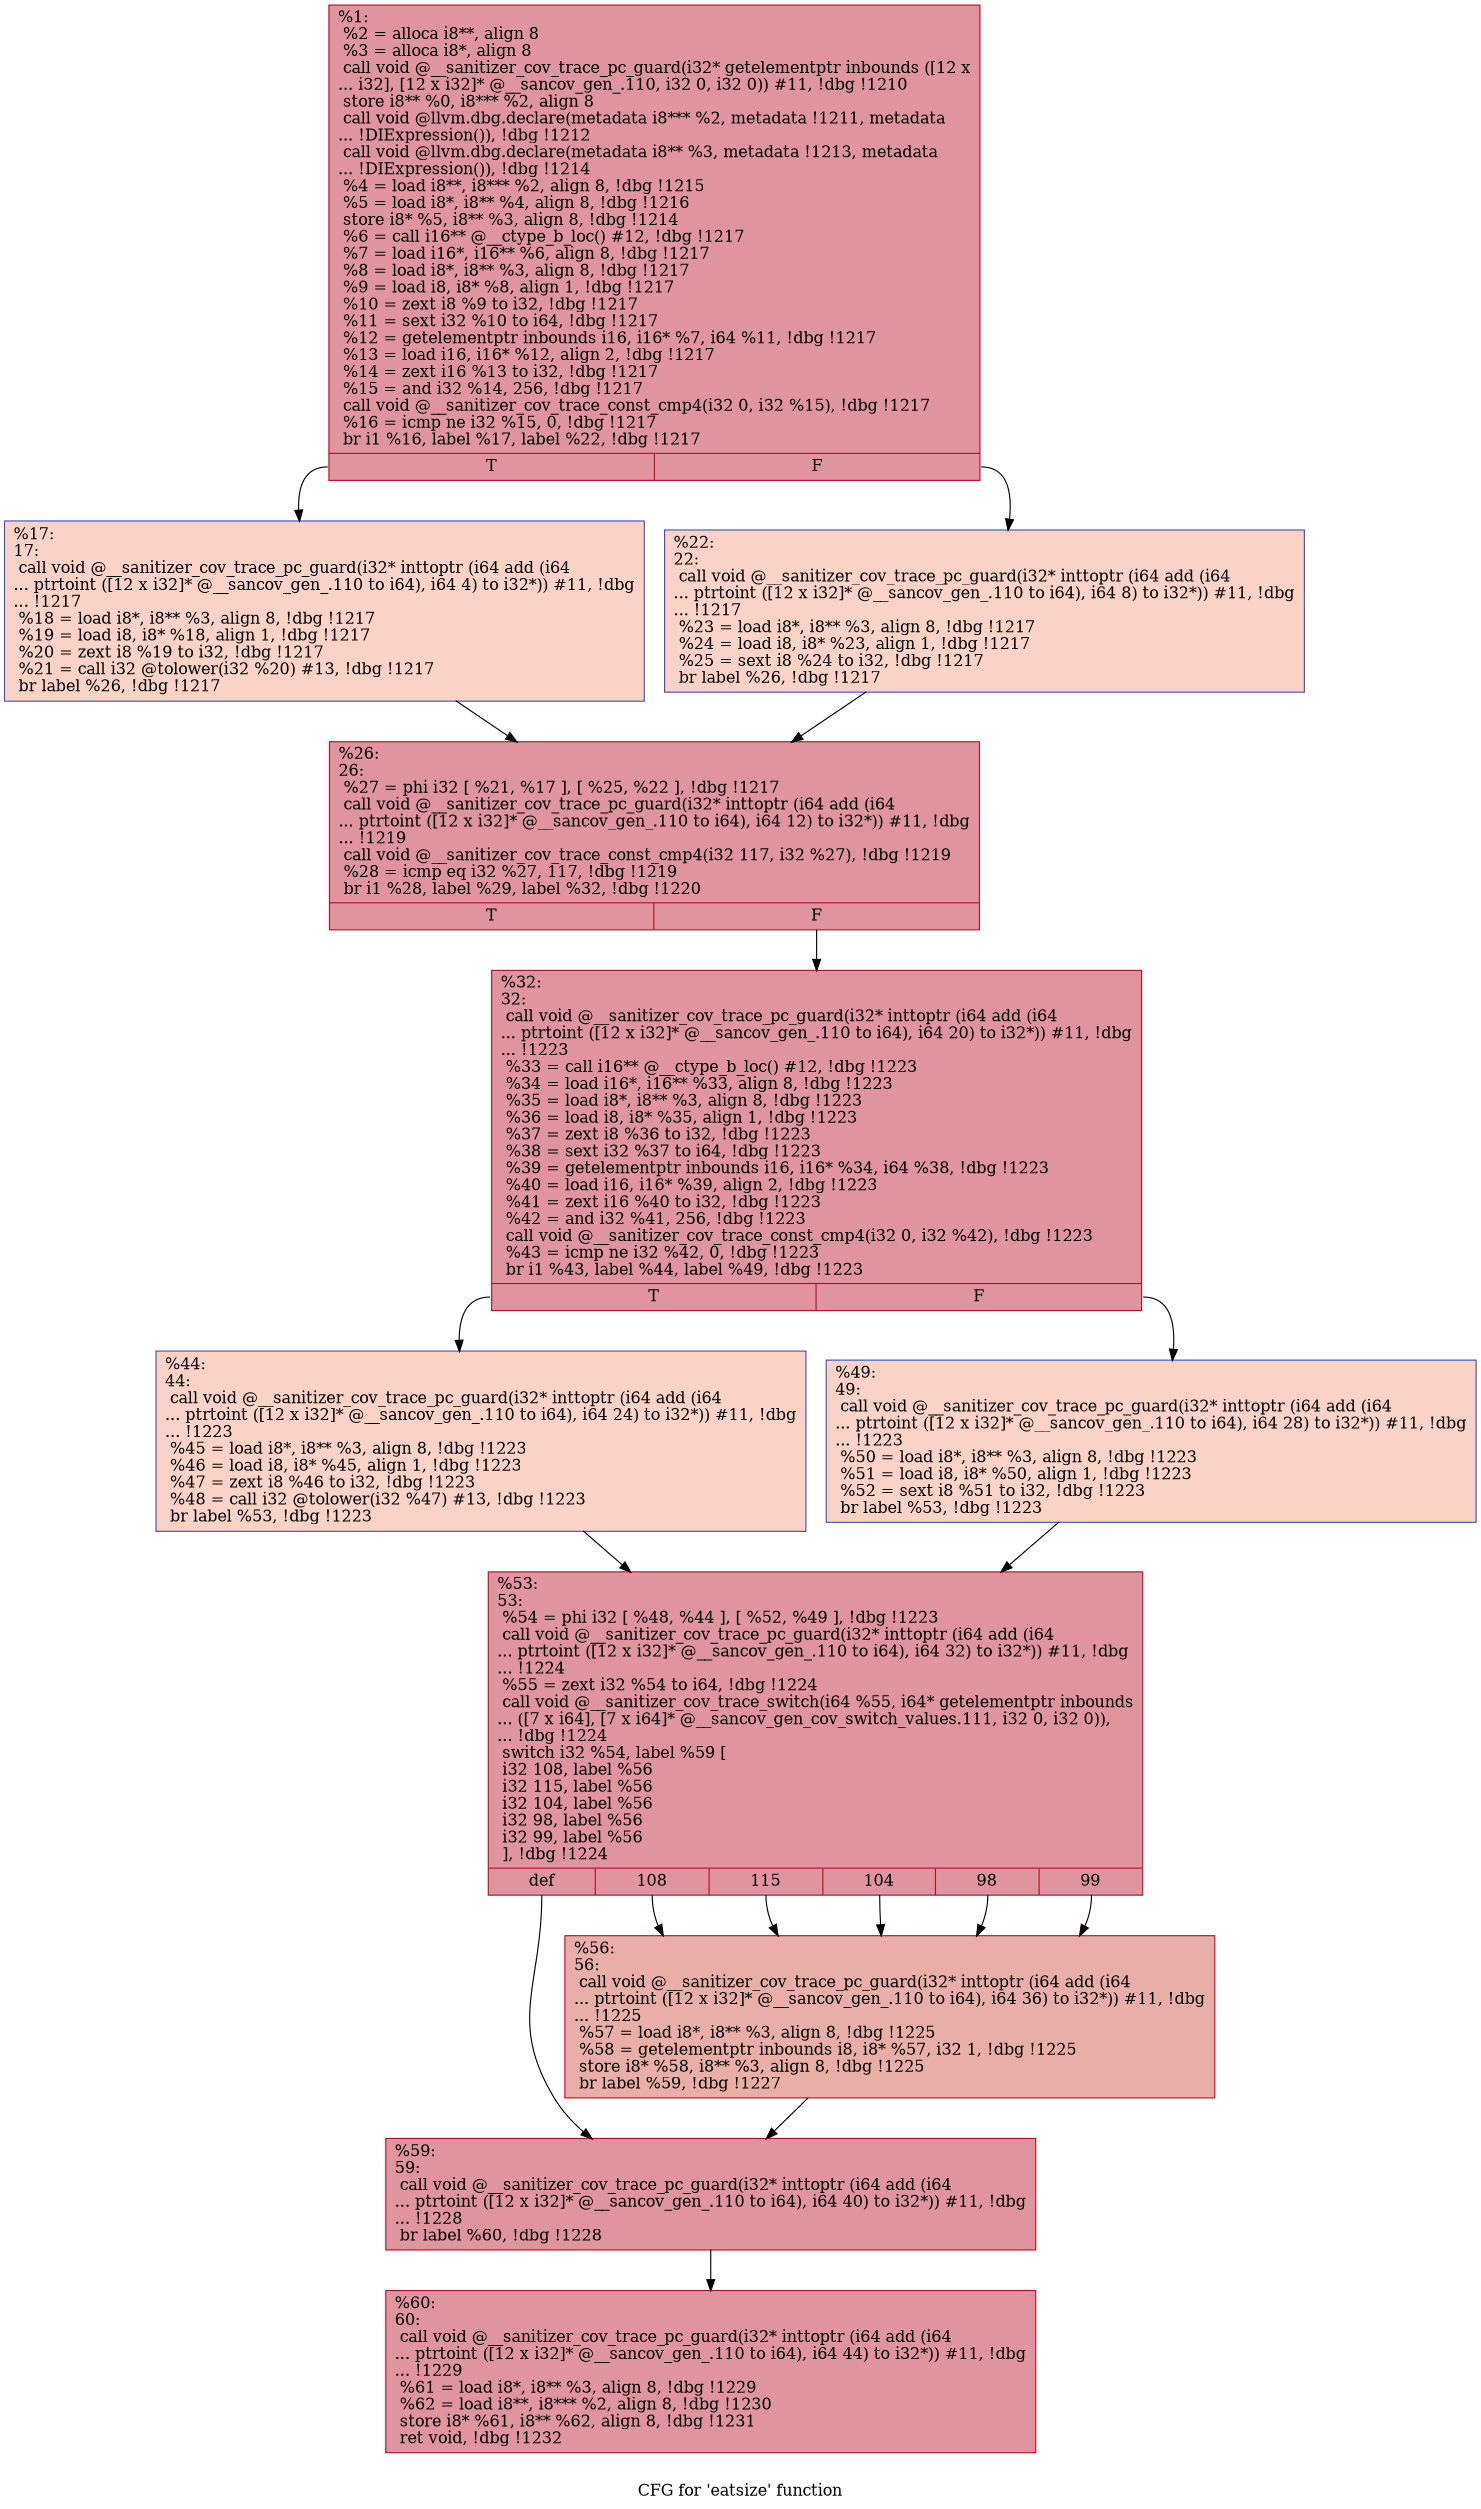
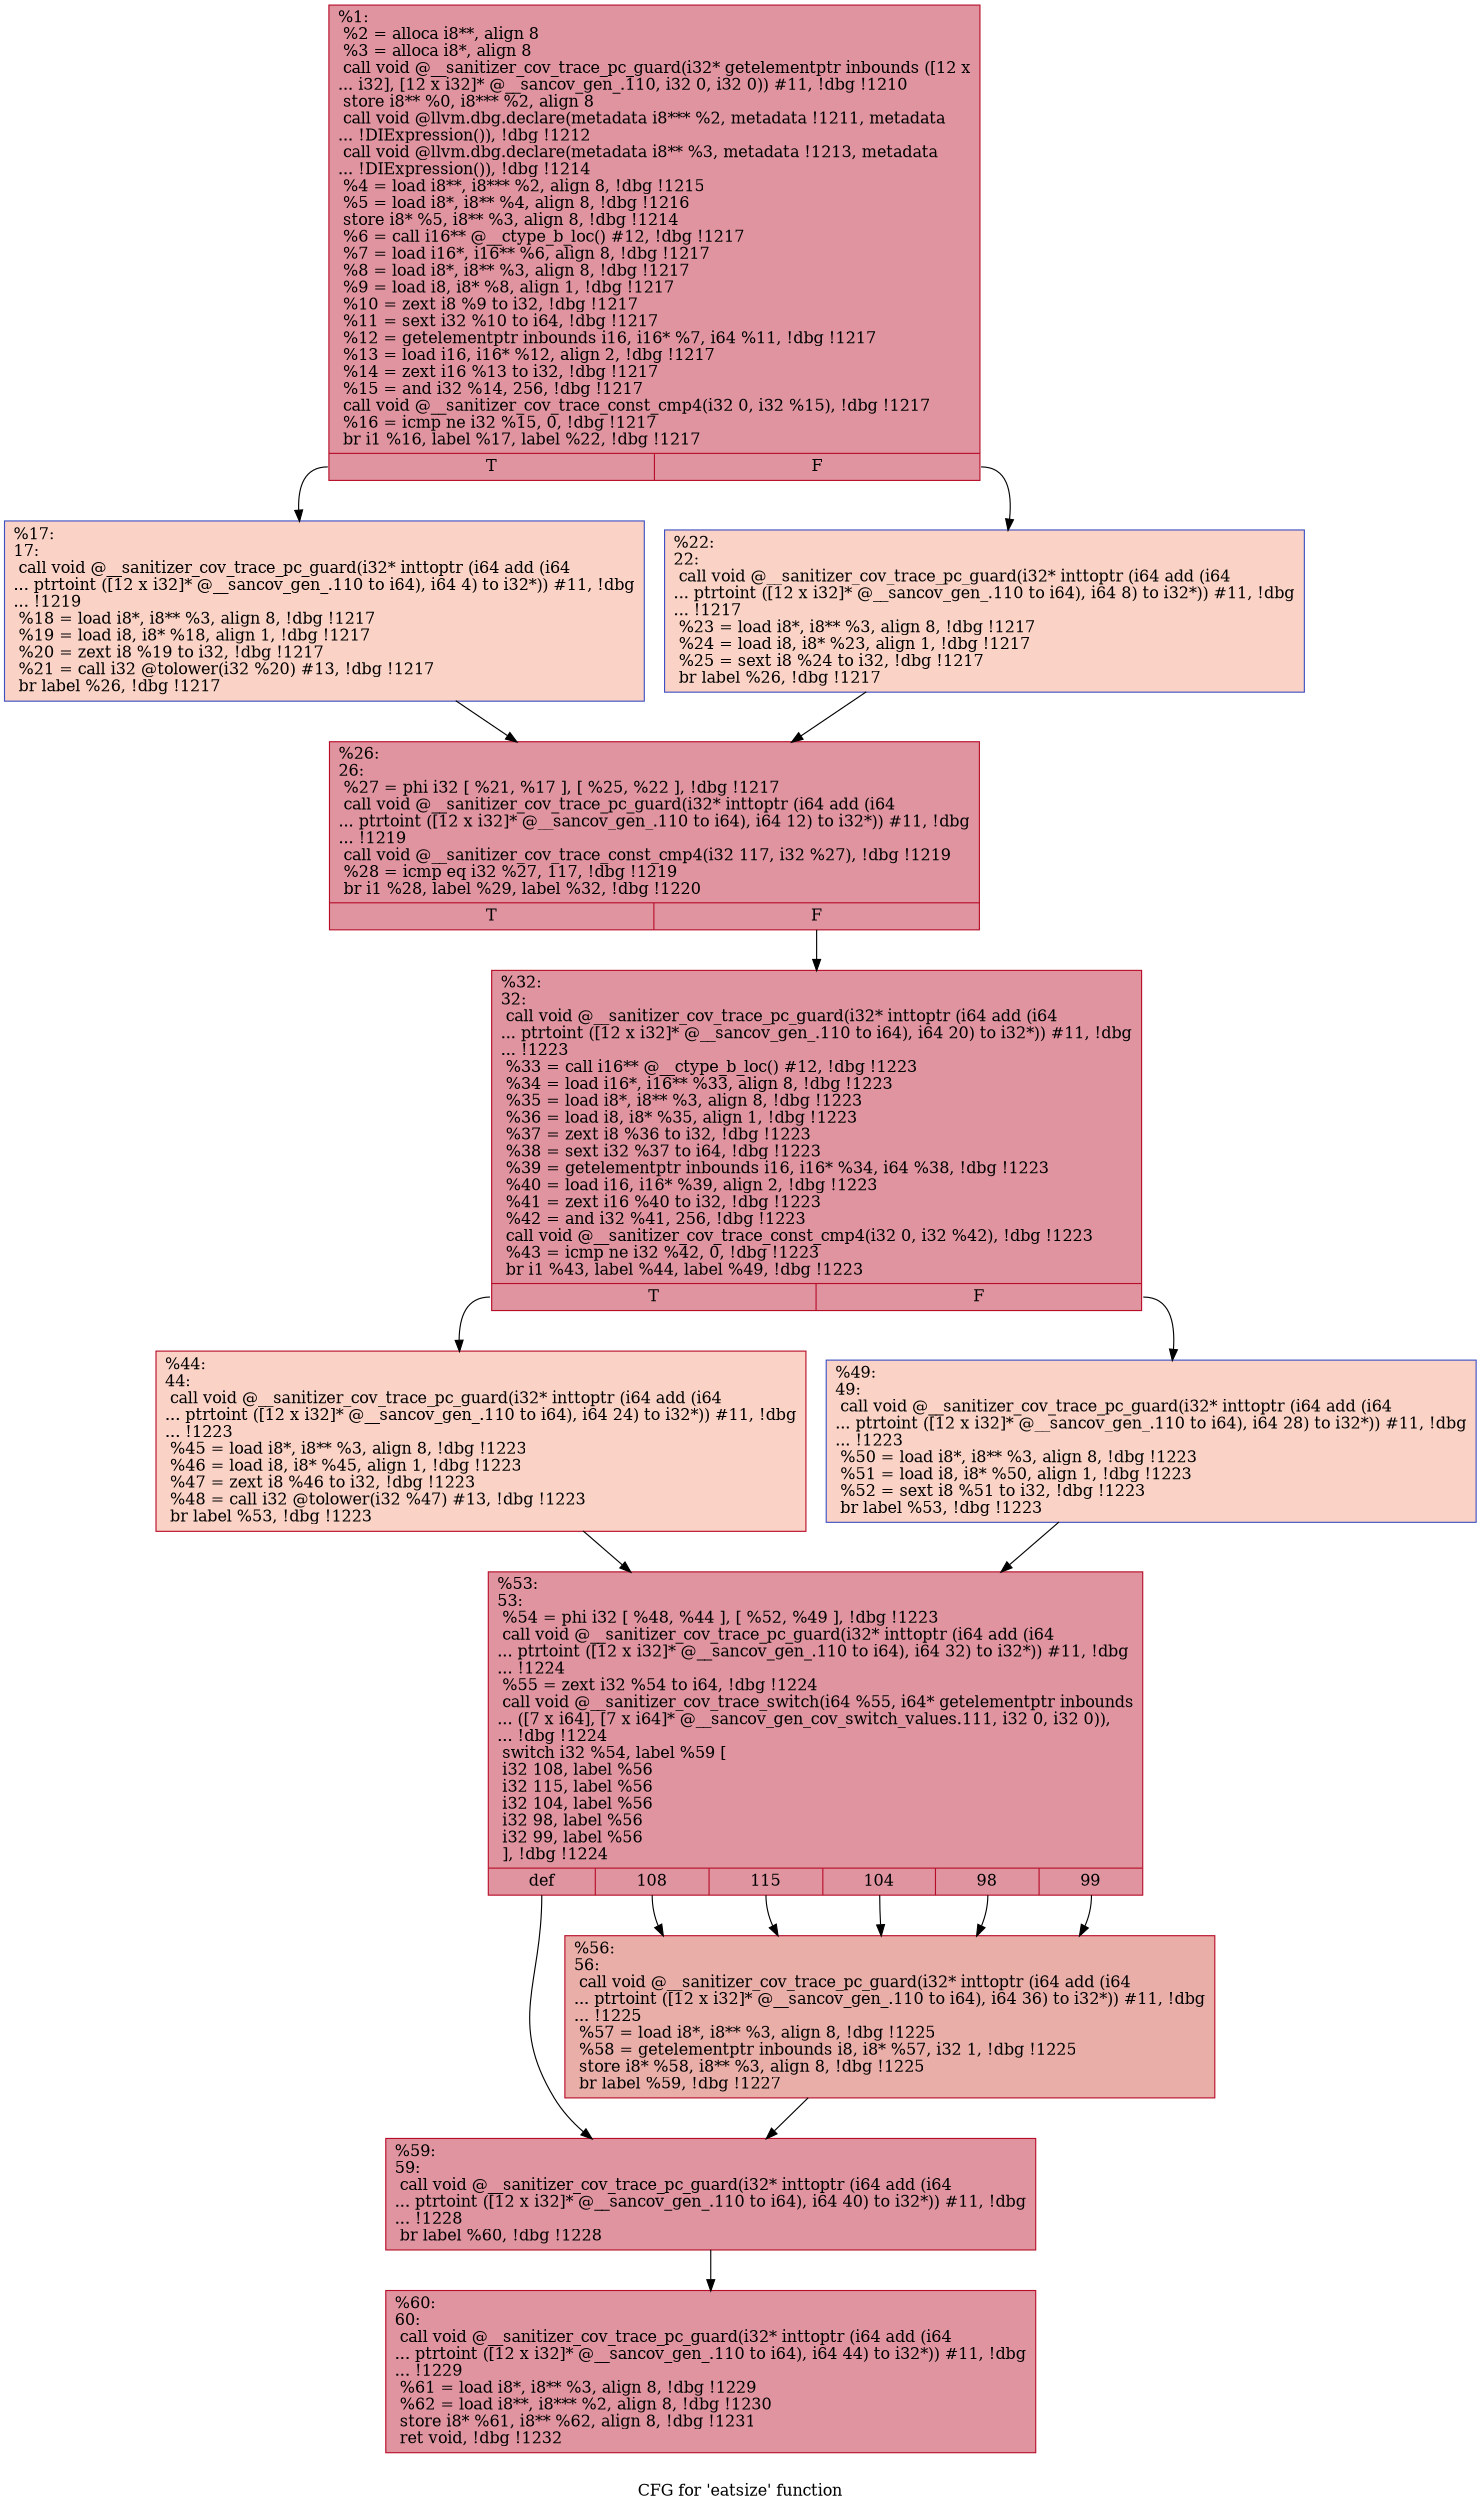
(48, 602) -> (48, 602)
(481, 1441) -> (481, 1441)
